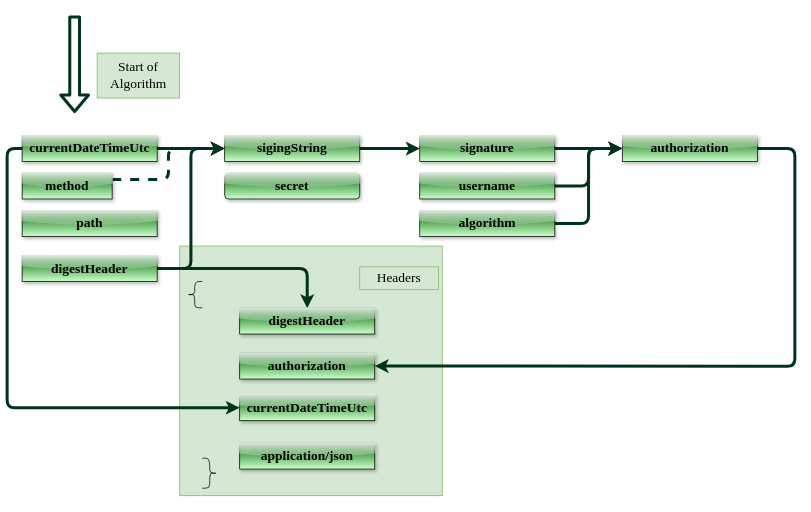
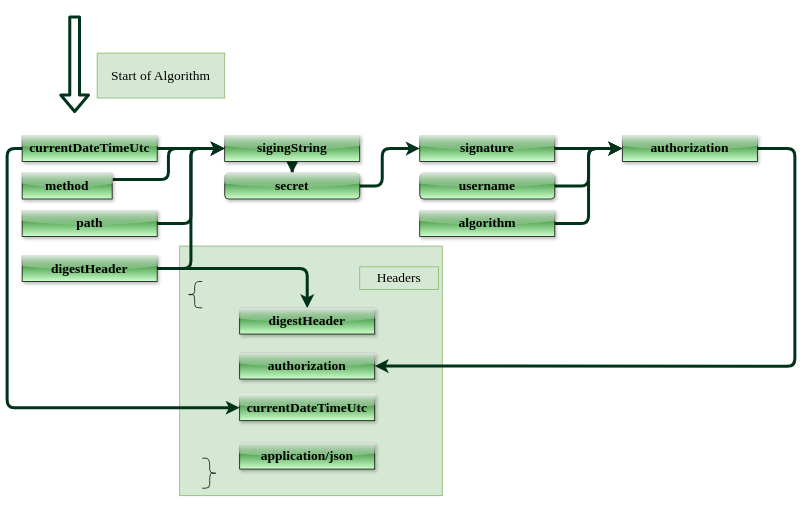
(138, 75) -> (161, 75)
(371, 148) -> (292, 169)
none -> (382, 177)
(156, 179) -> (156, 179)
(487, 186) -> (487, 186)
none -> (172, 223)
